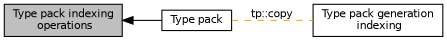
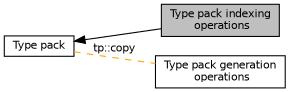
(147, 20) -> (123, 34)
(378, 20) -> (220, 72)
